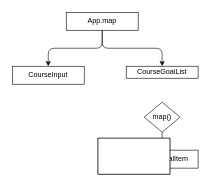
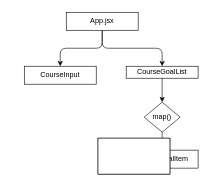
(102, 21) -> (102, 21)
(48, 75) -> (60, 75)
none -> (162, 96)
